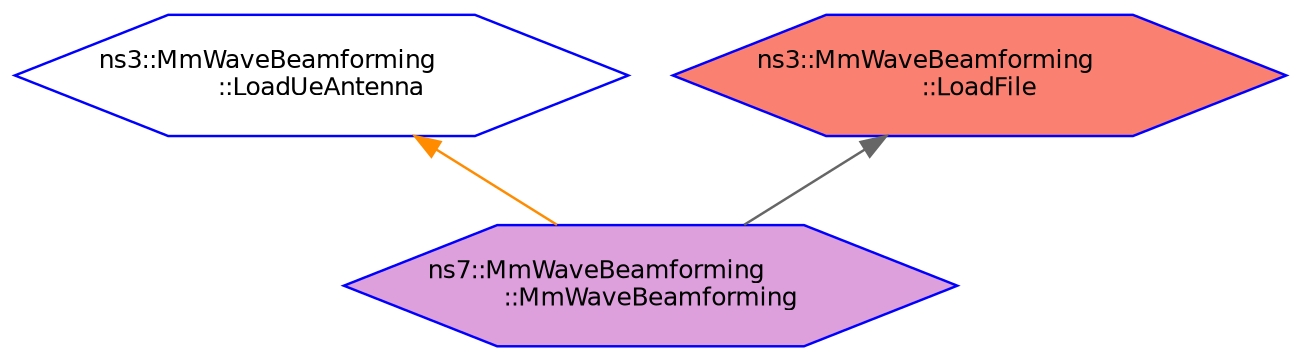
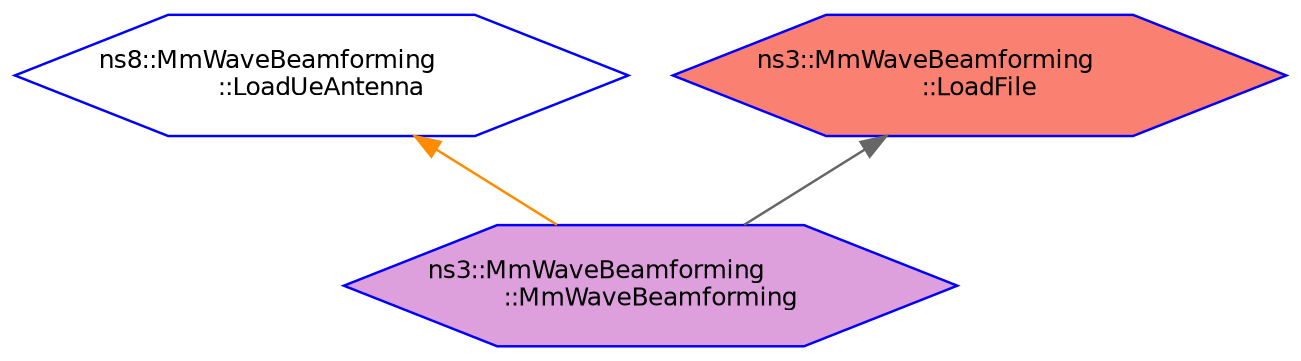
(322, 75) -> (322, 75)
(651, 286) -> (651, 286)
